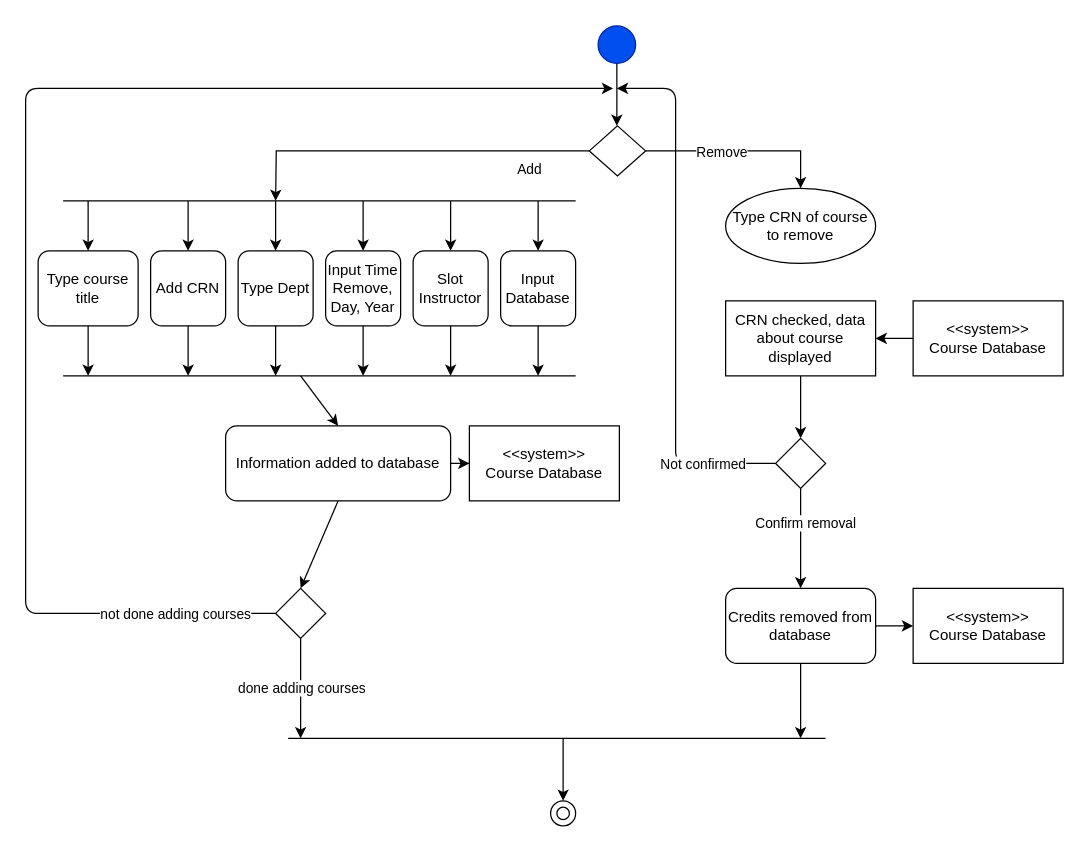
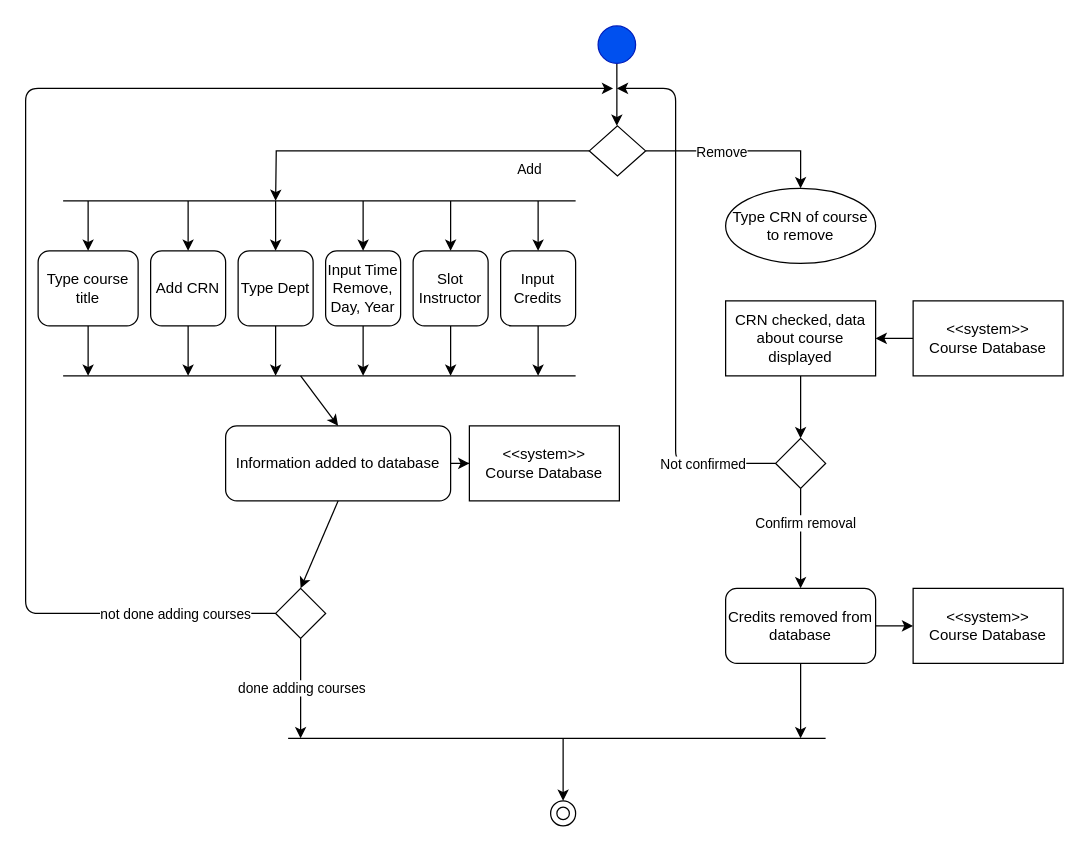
(538, 288) -> (538, 288)
